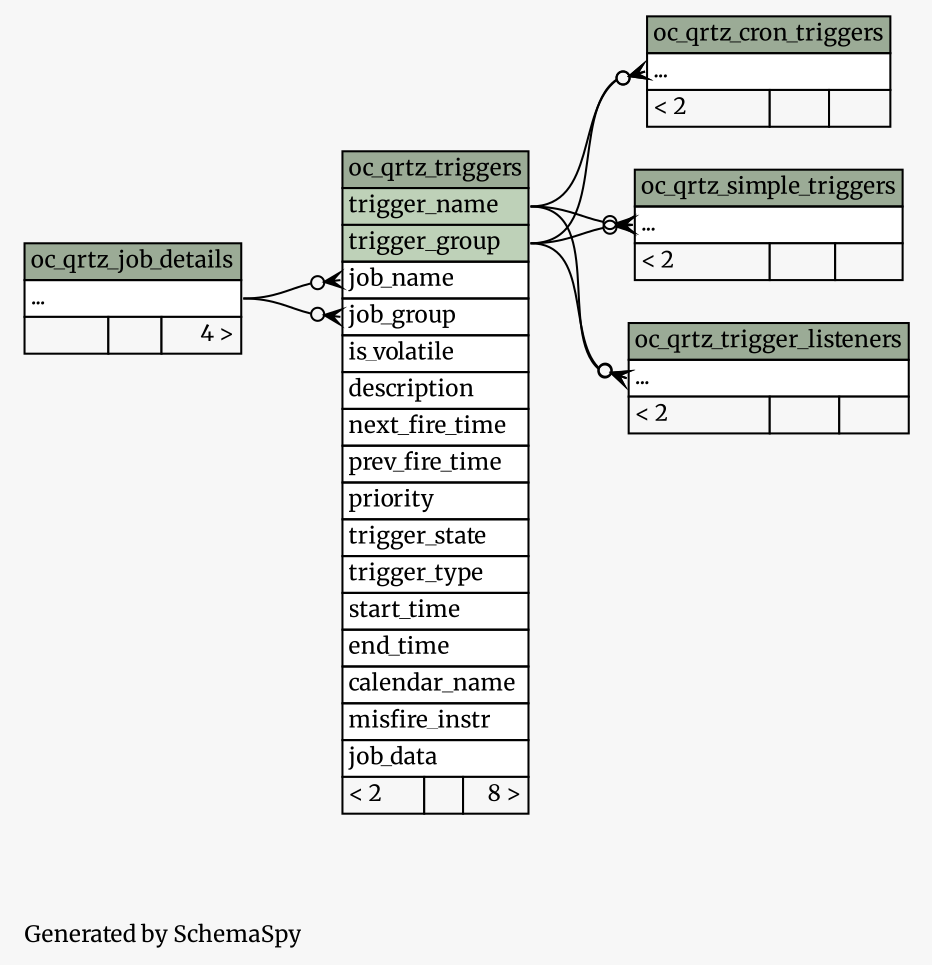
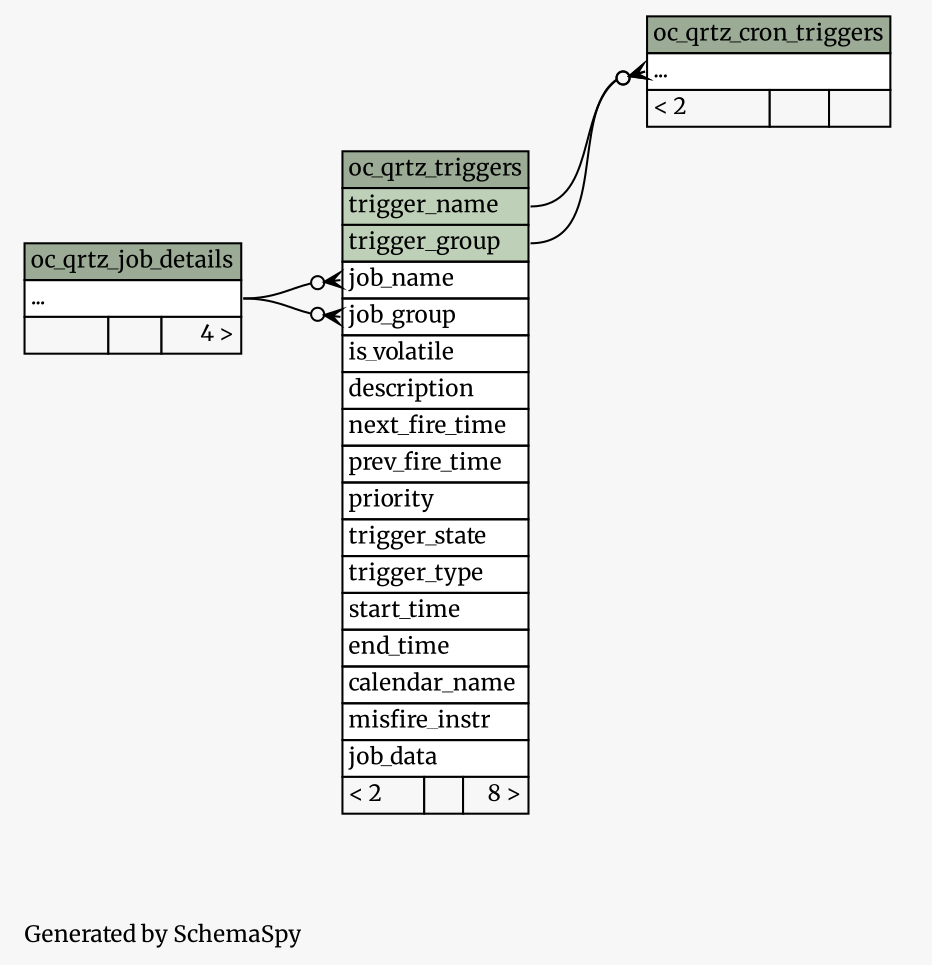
(768, 225) -> none
(768, 378) -> none
